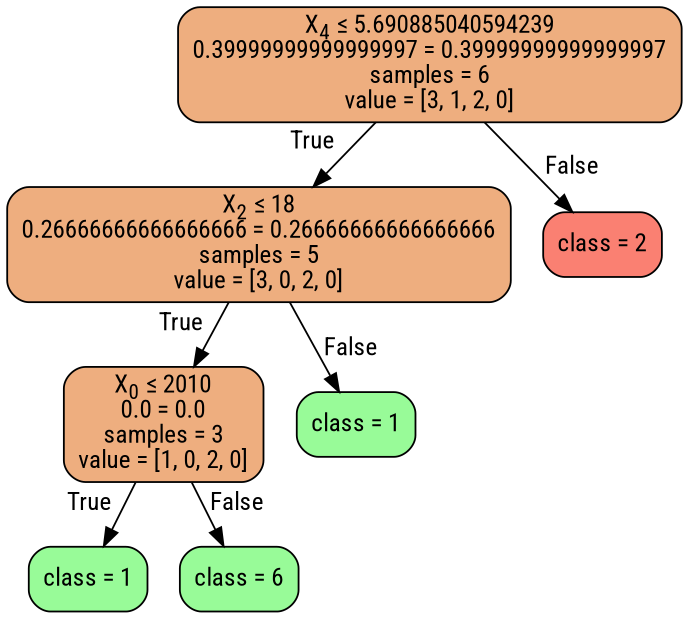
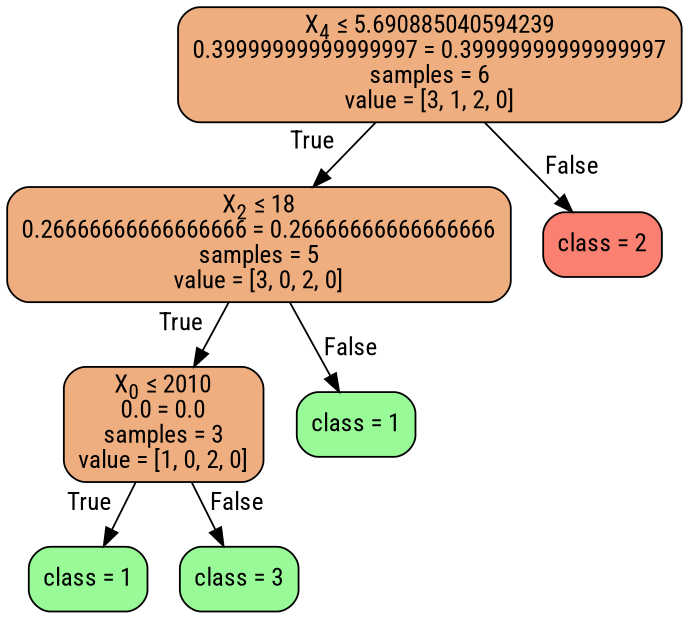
(239, 579) -> (239, 579)
